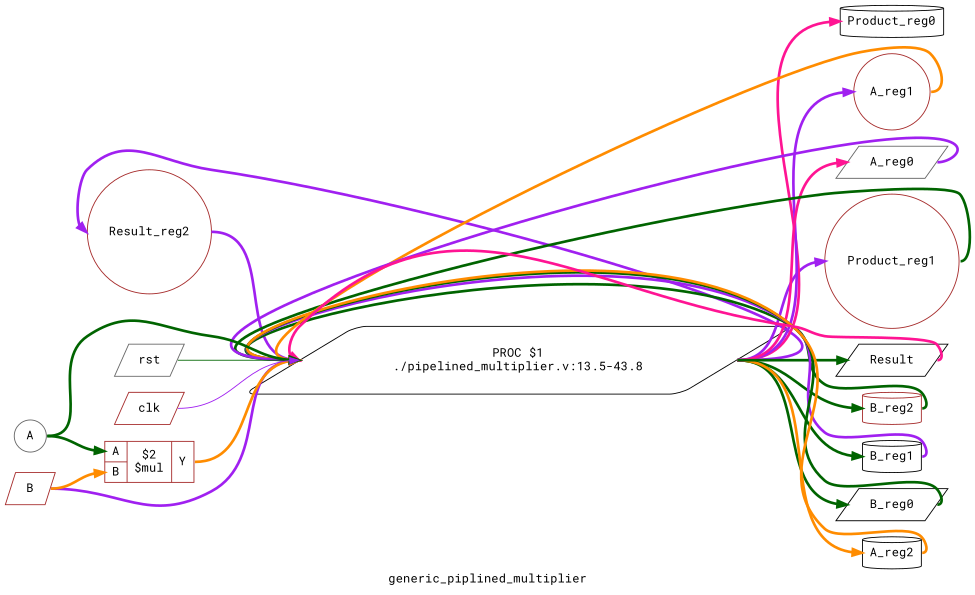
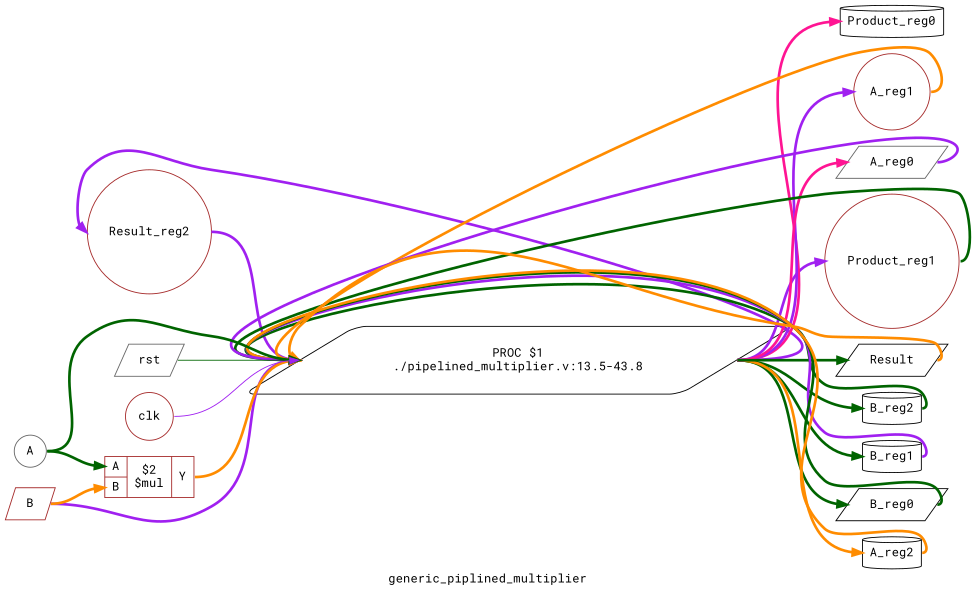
(552, 264) -> (552, 264)
(149, 408) -> (149, 416)
(892, 408) -> (892, 408)
